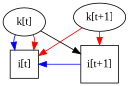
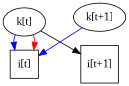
(100, 34) -> none
(65, 39) -> (65, 39)
(64, 64) -> none
